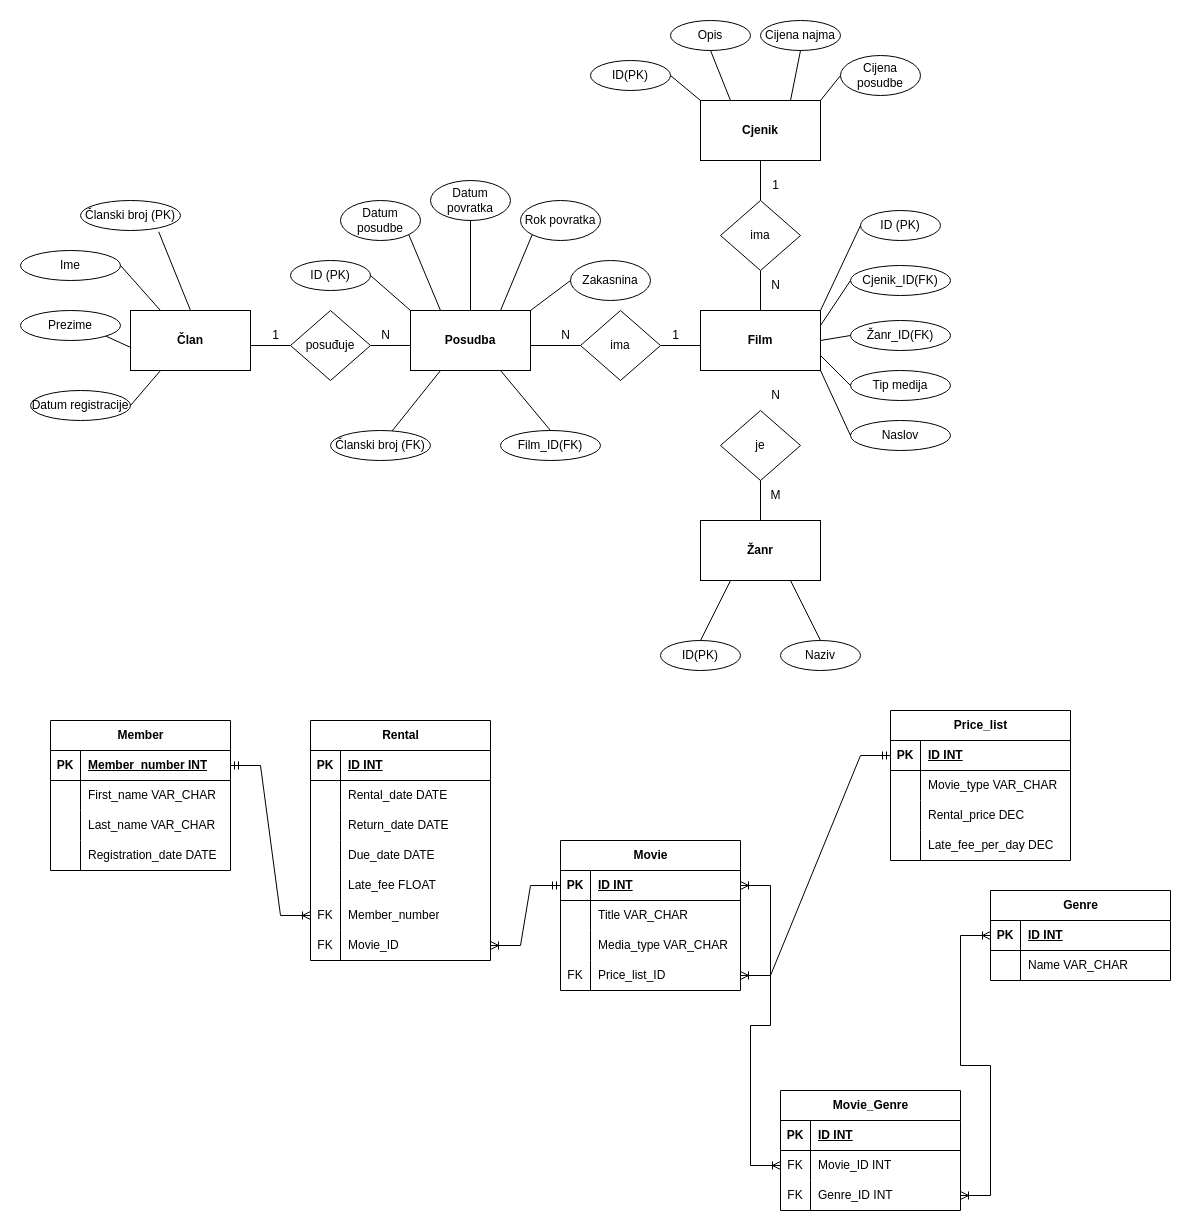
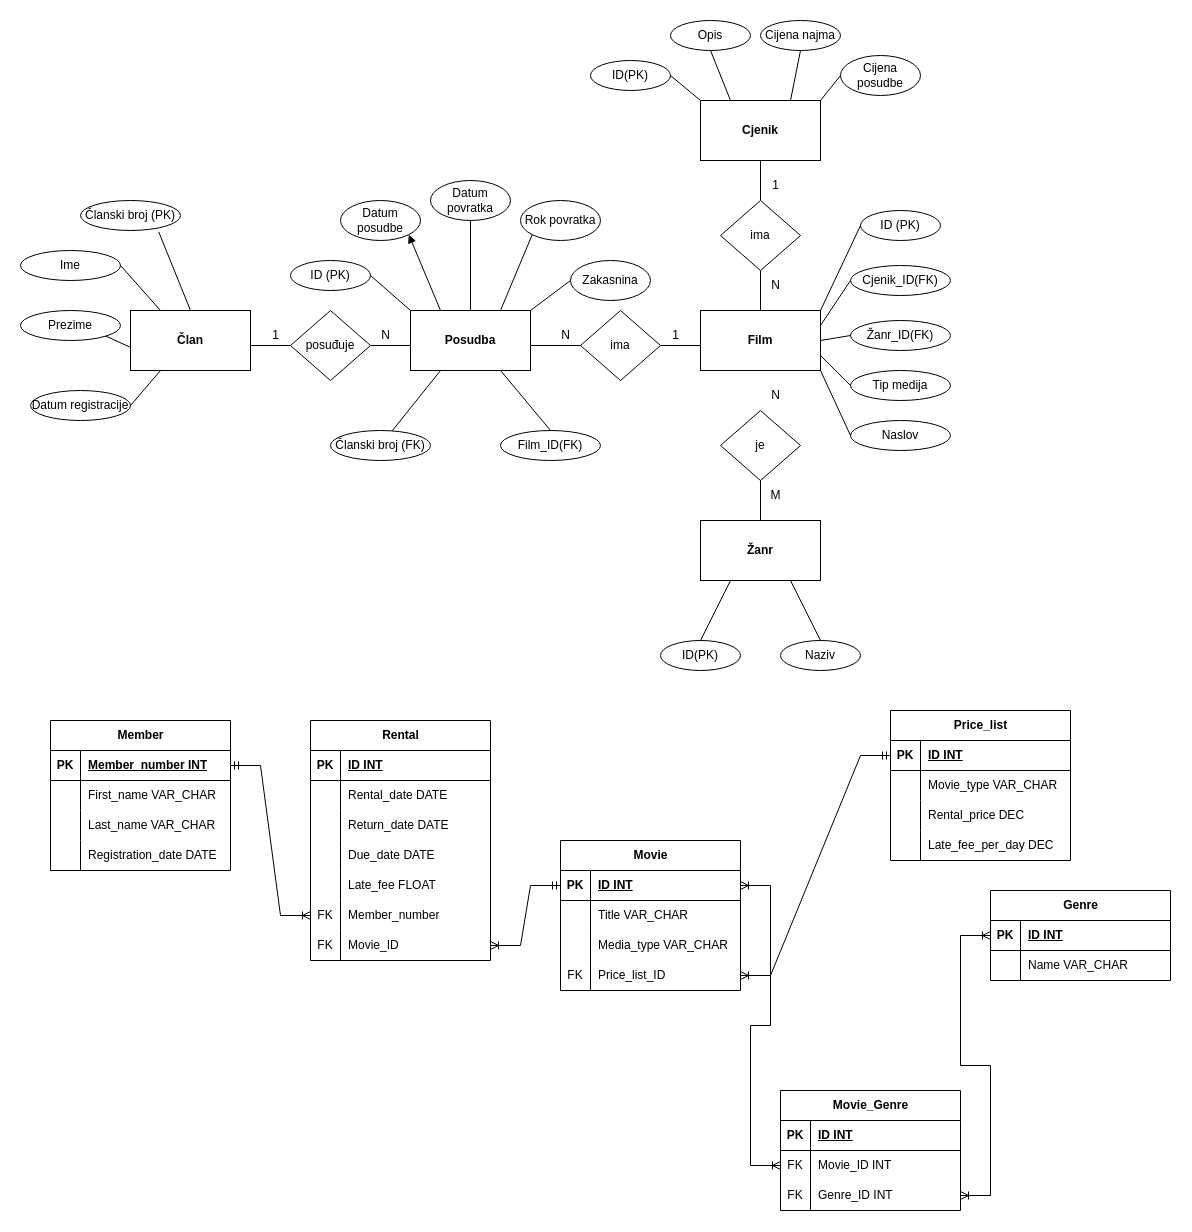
(411, 239) -> (412, 243)
